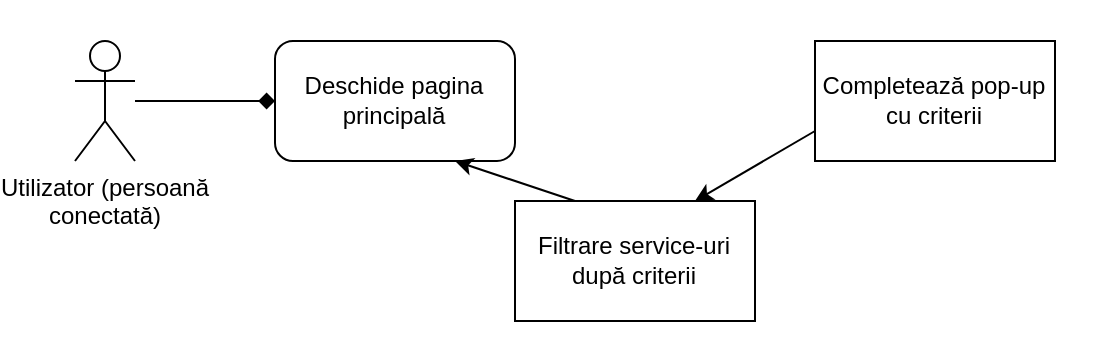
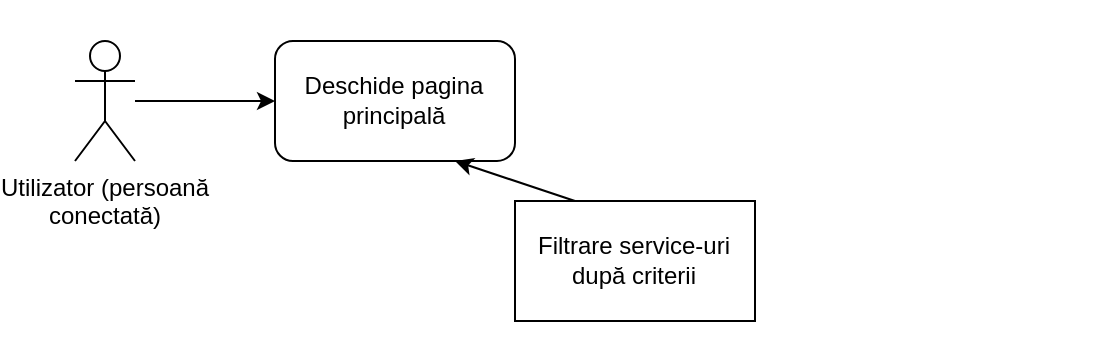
(258, 101) -> (259, 101)
(935, 101) -> none
(761, 163) -> none
